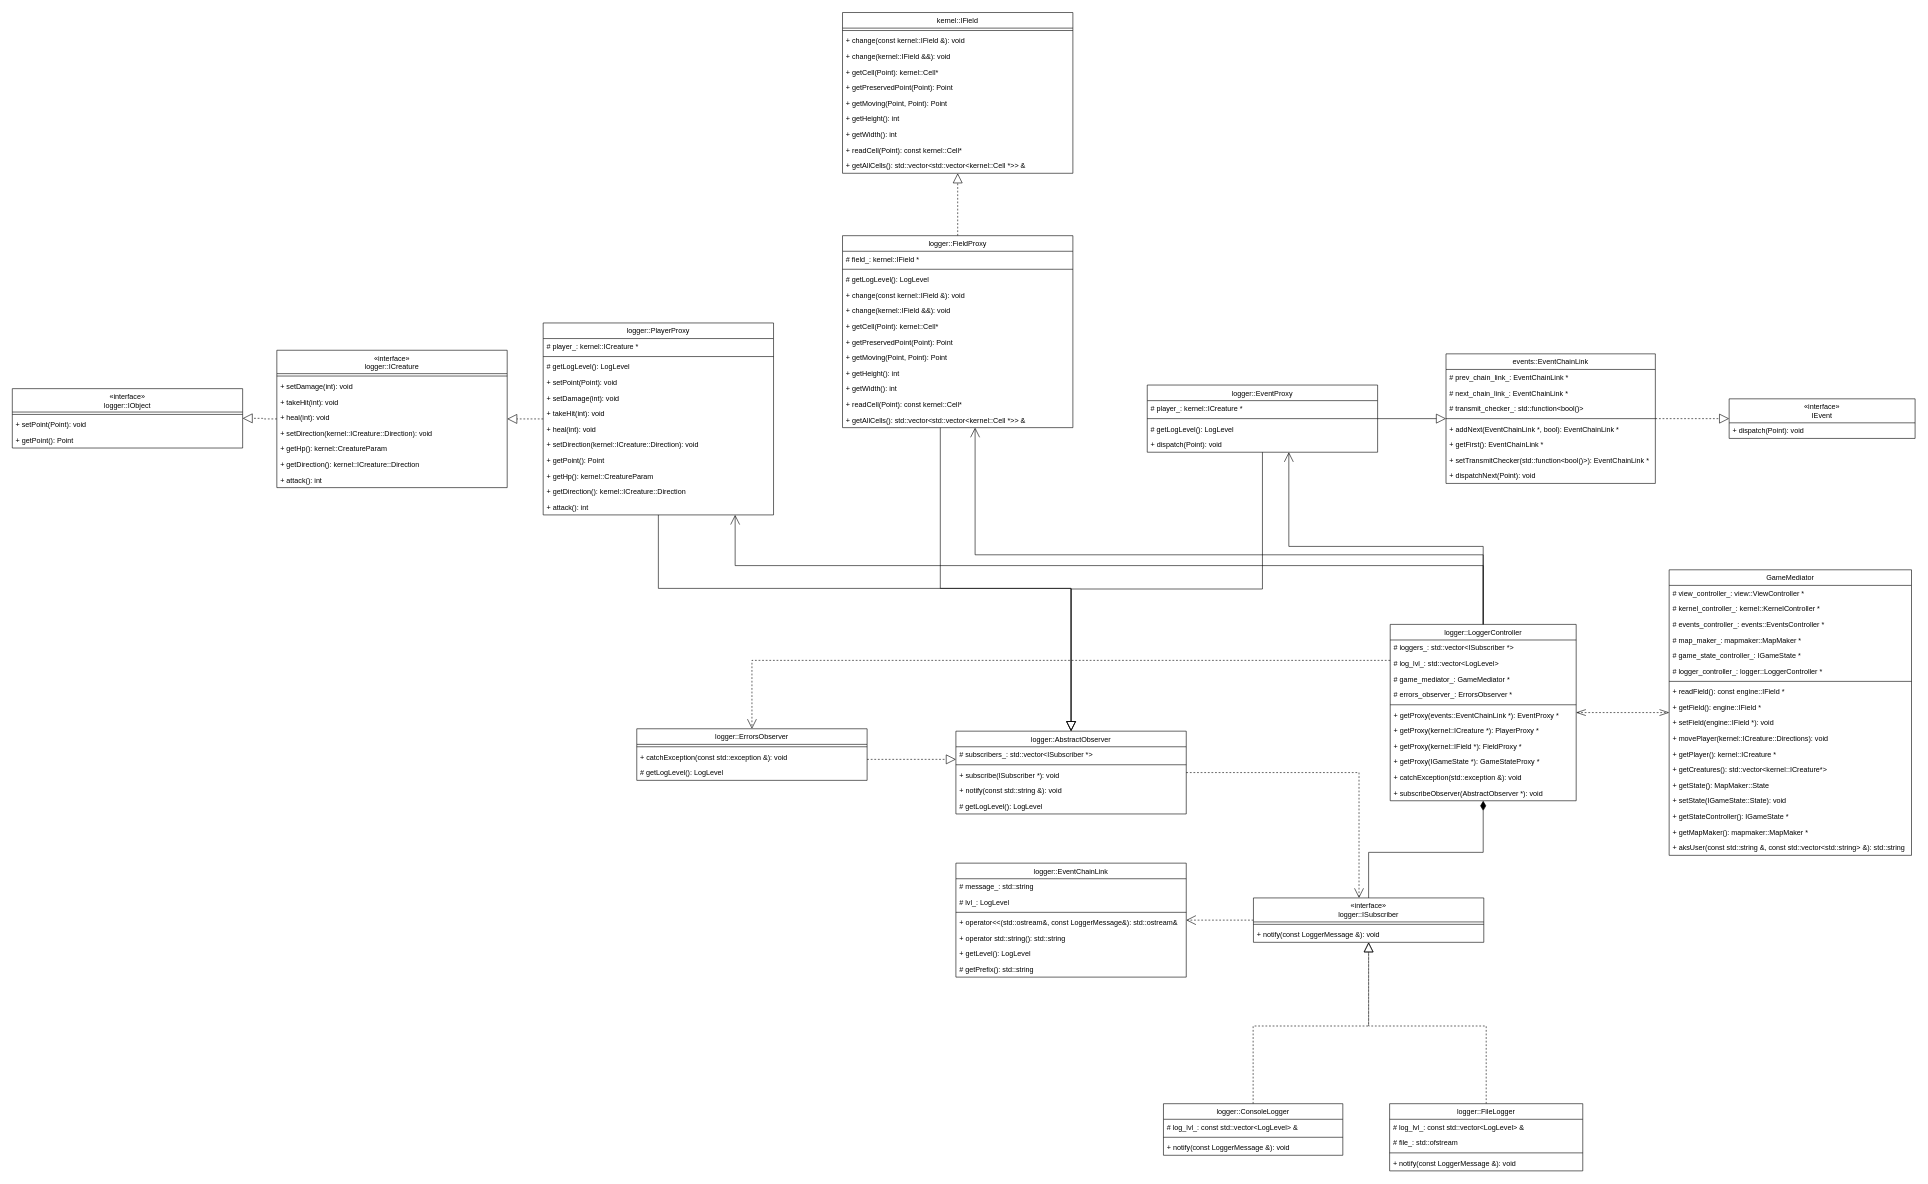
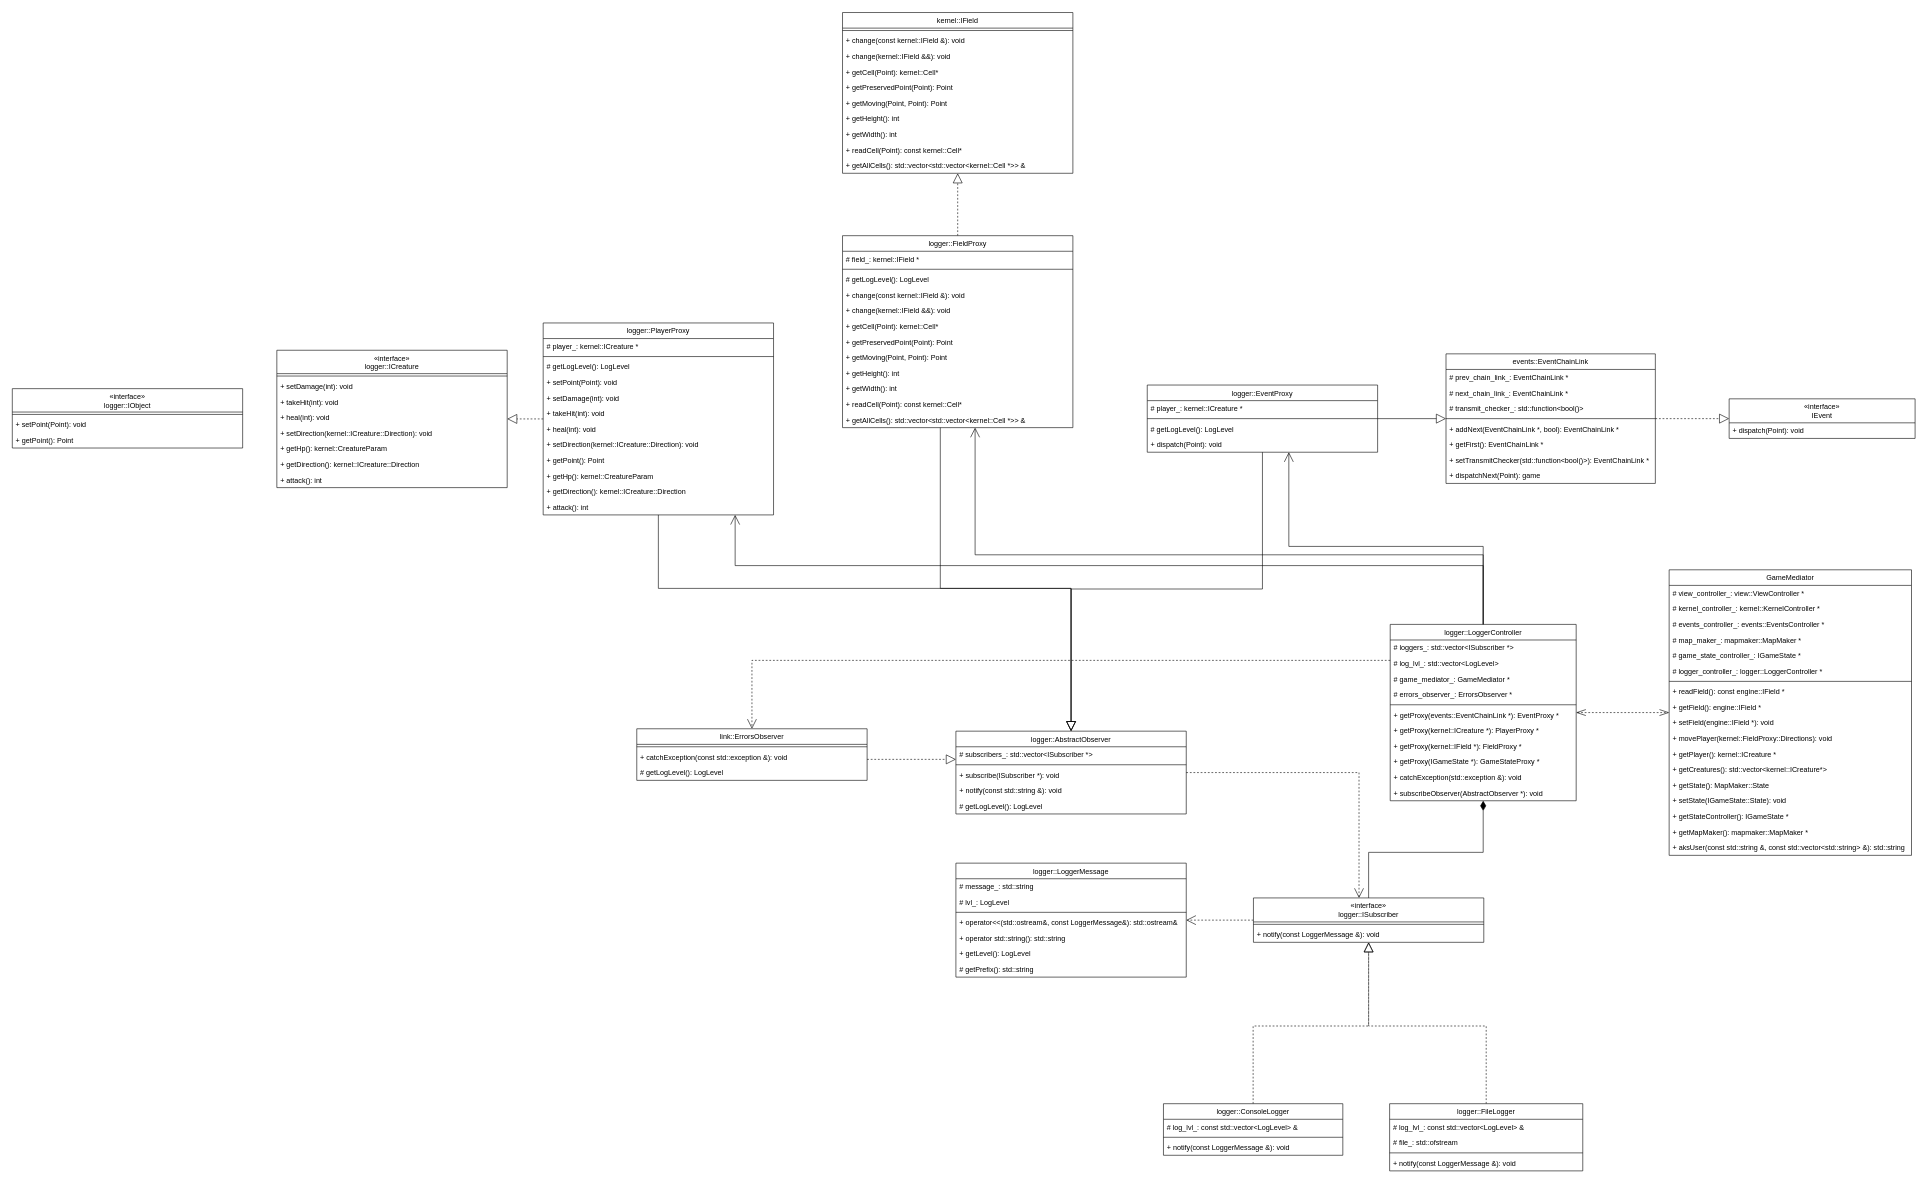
(263, 419) -> none
(1498, 476) -> (1499, 476)
(752, 737) -> (752, 737)
(1760, 739) -> (1760, 739)
(1071, 871) -> (1071, 871)
